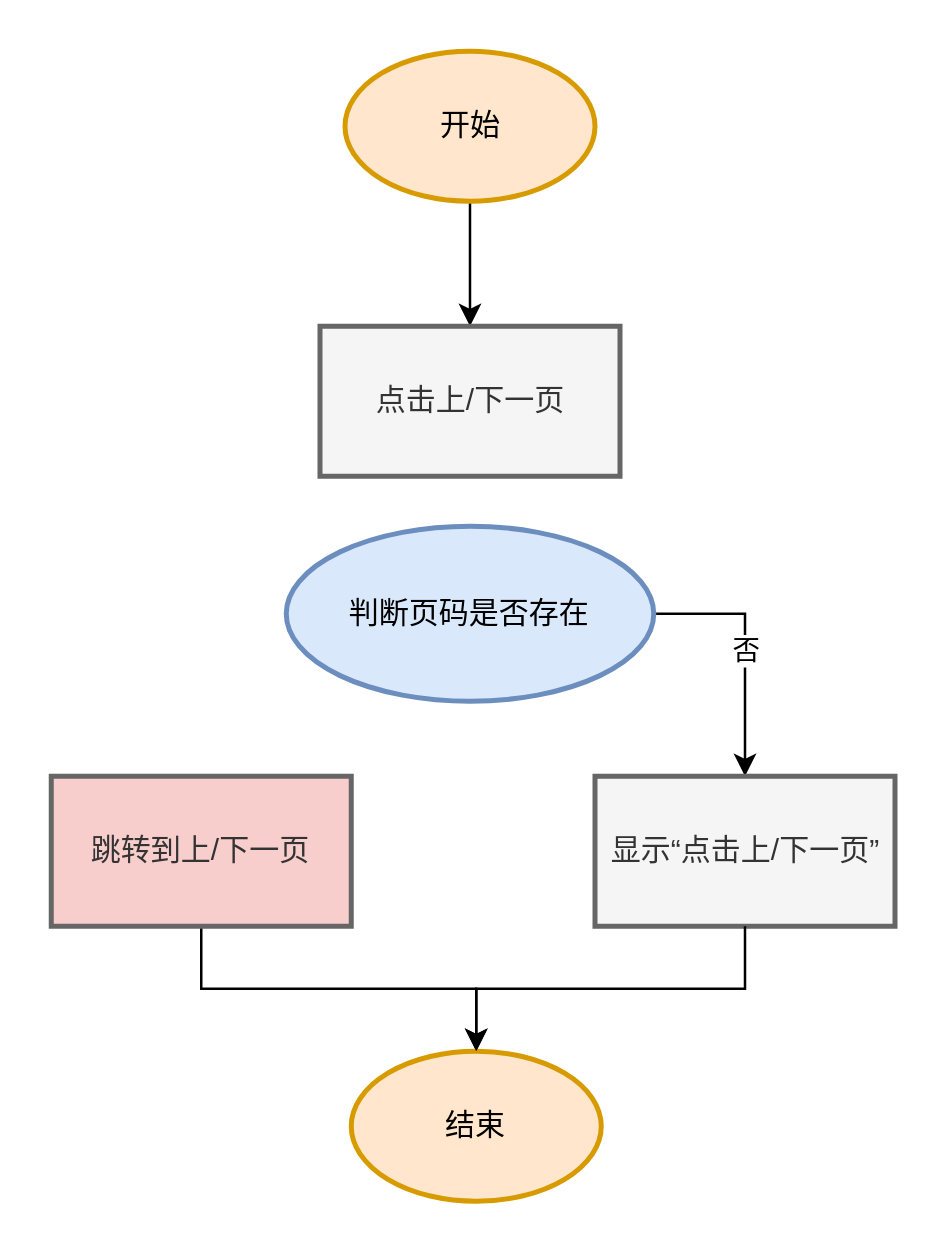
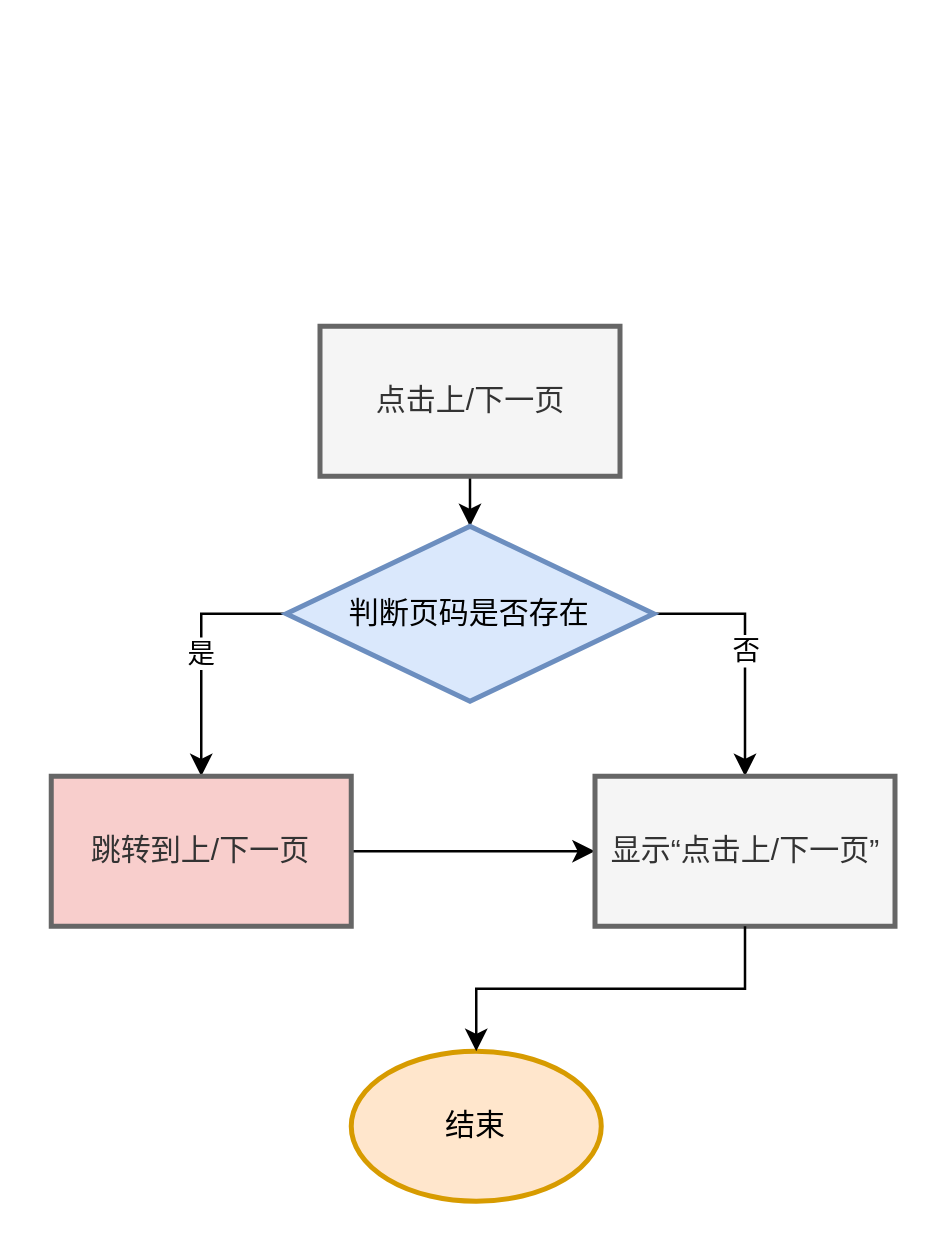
(470, 126) -> none
(470, 255) -> none
none -> (470, 509)
(470, 614) -> (470, 614)
none -> (201, 644)
(306, 989) -> (466, 851)
